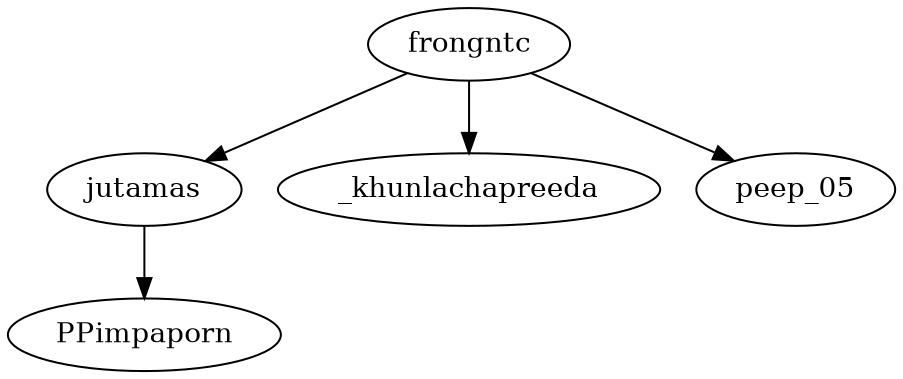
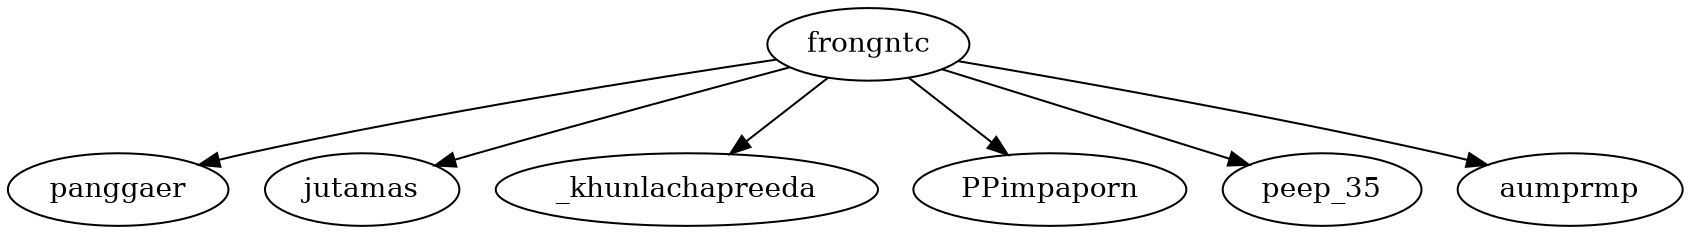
none -> (118, 190)
(796, 190) -> (1322, 190)
none -> (1570, 190)
(144, 252) -> (950, 110)
